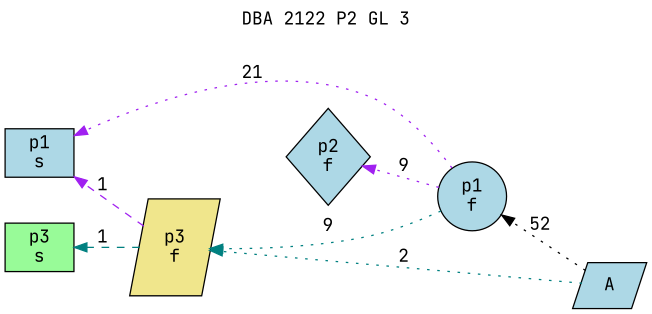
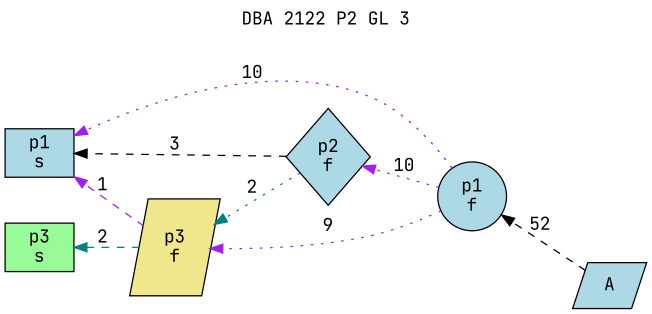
(252, 73) -> (252, 73)
none -> (187, 155)
(404, 166) -> (404, 166)
(103, 238) -> (103, 238)
(334, 242) -> (334, 242)
(549, 246) -> (549, 246)
(402, 267) -> (263, 195)
